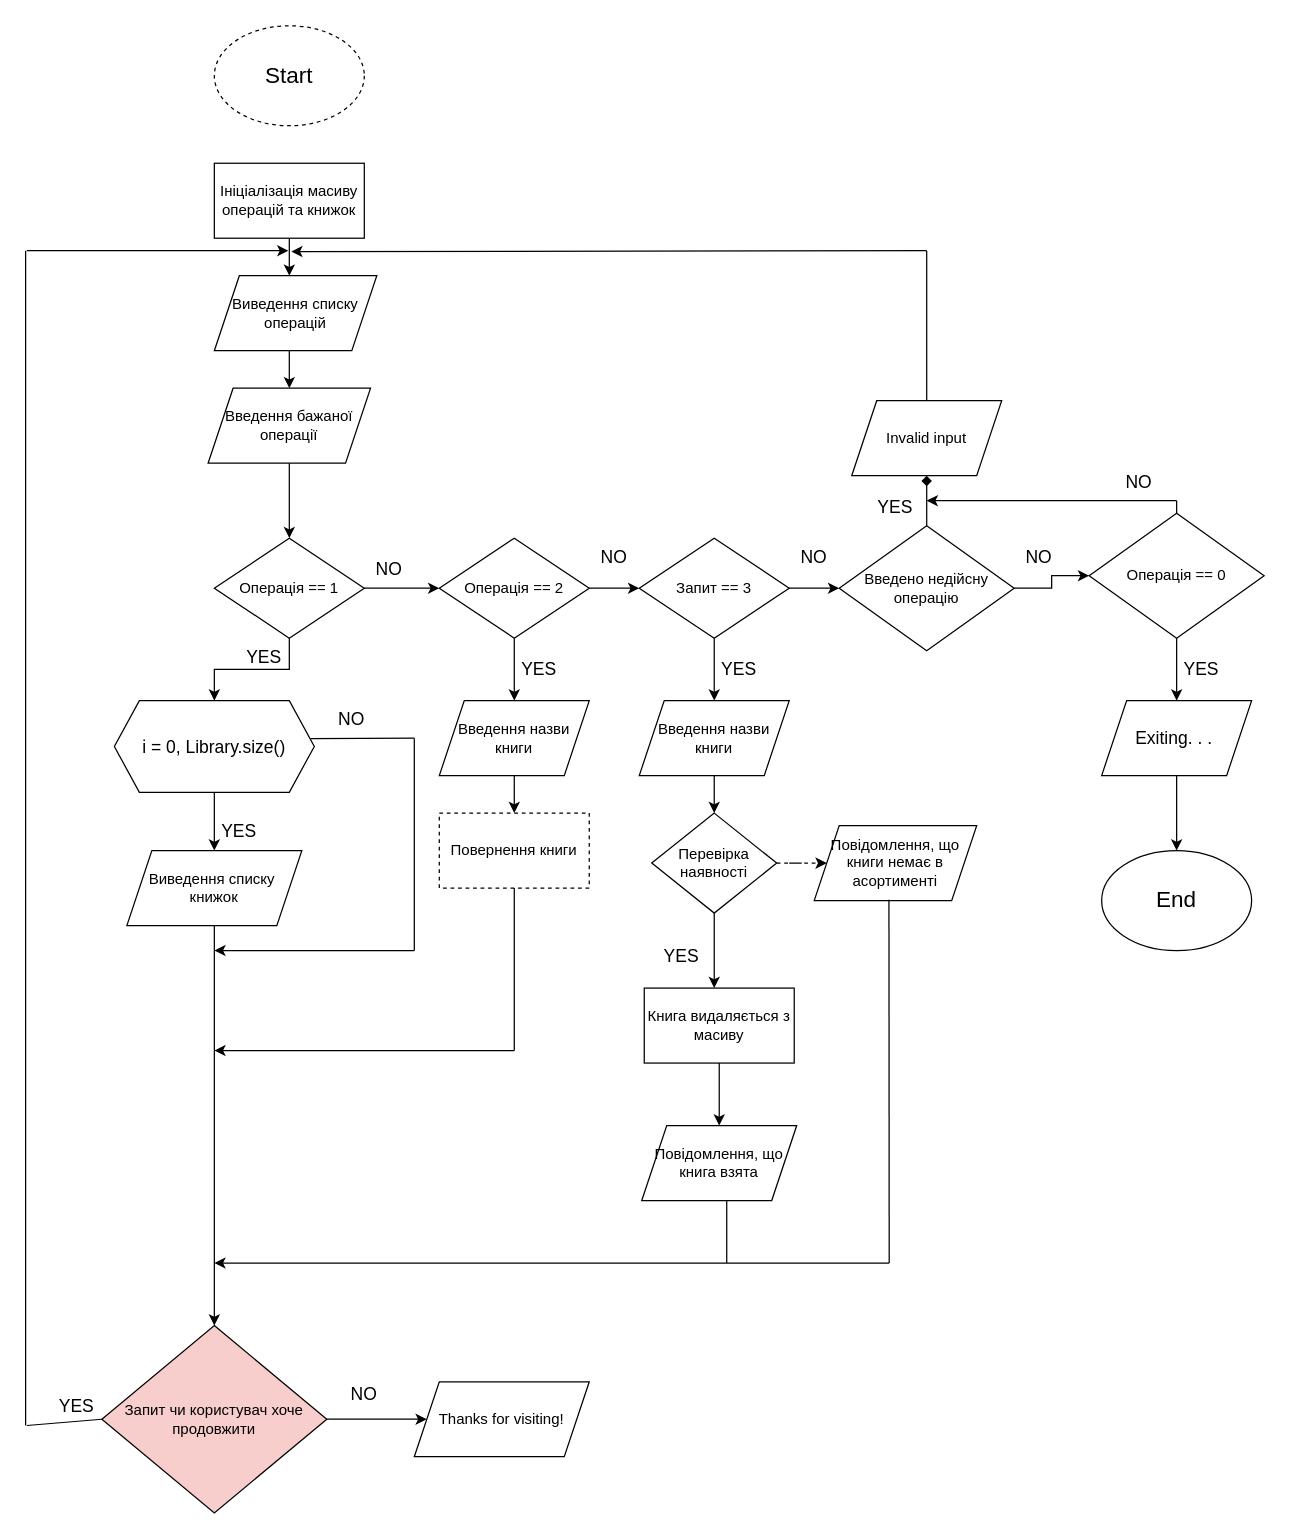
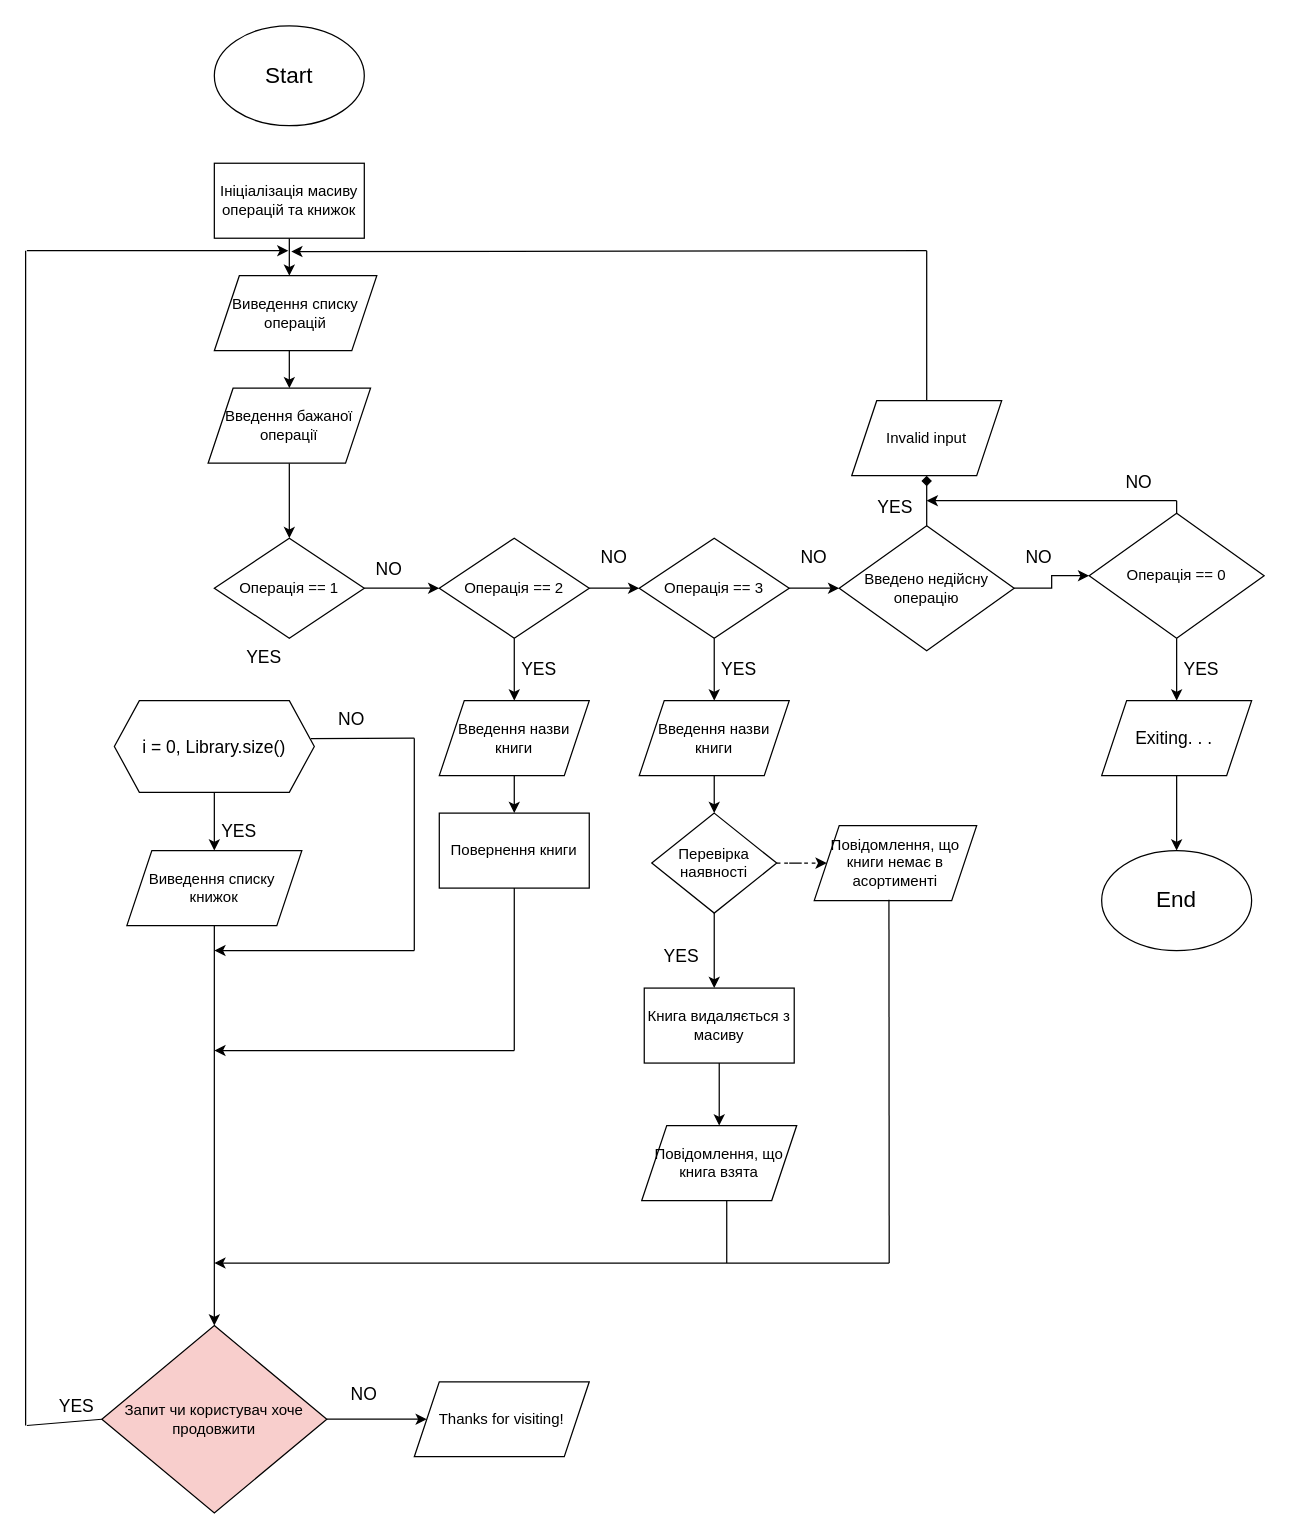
(289, 76) -> (289, 76)
(714, 588) -> (714, 588)
(256, 669) -> none
(514, 851) -> (514, 851)
